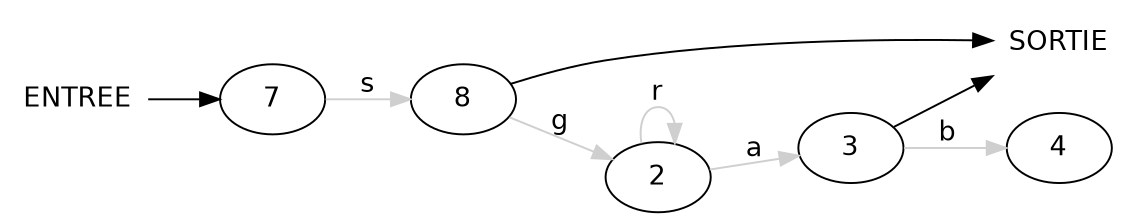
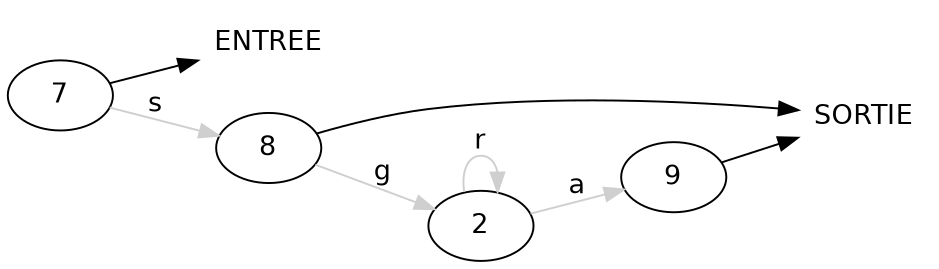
(174, 99) -> (144, 74)
(851, 148) -> (674, 177)
(1059, 148) -> none
